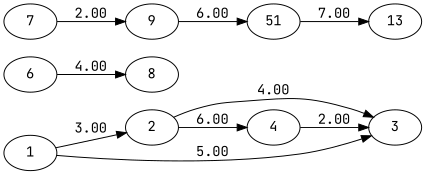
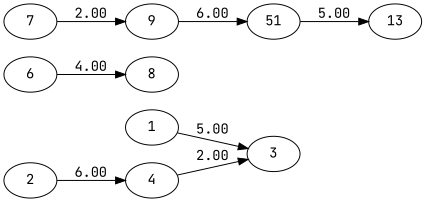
(334, 14) -> (334, 14)
(269, 99) -> none
(86, 141) -> none
